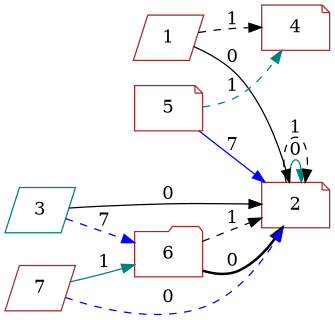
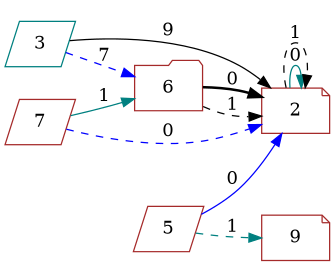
(296, 28) -> (296, 238)
(169, 38) -> none
(169, 108) -> (169, 229)
(233, 145) -> (233, 179)
(169, 194) -> (169, 31)
